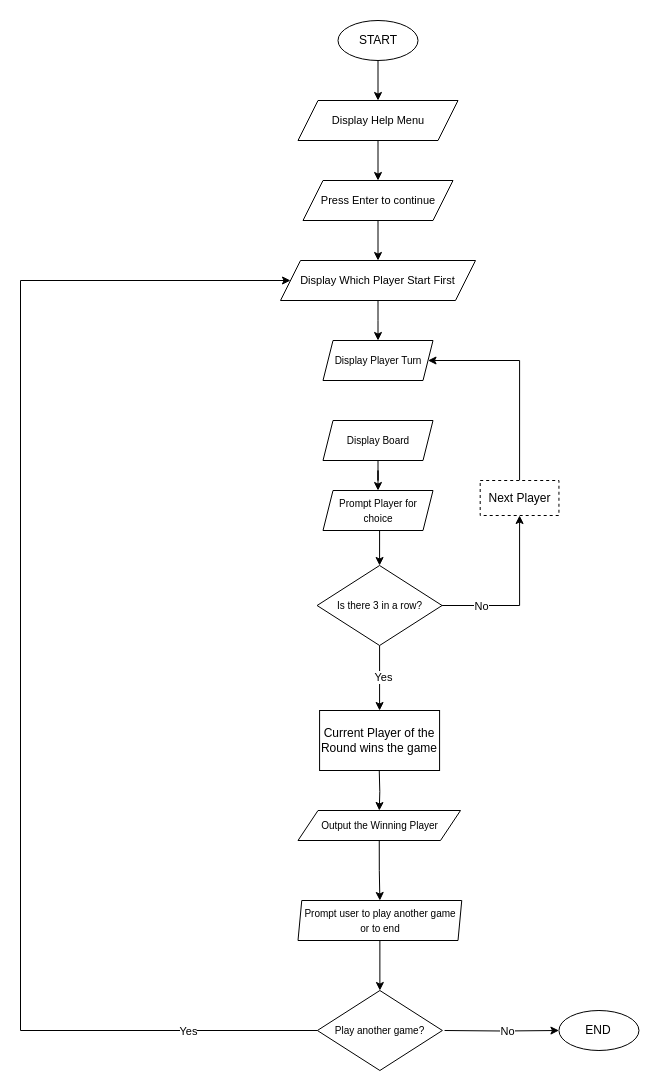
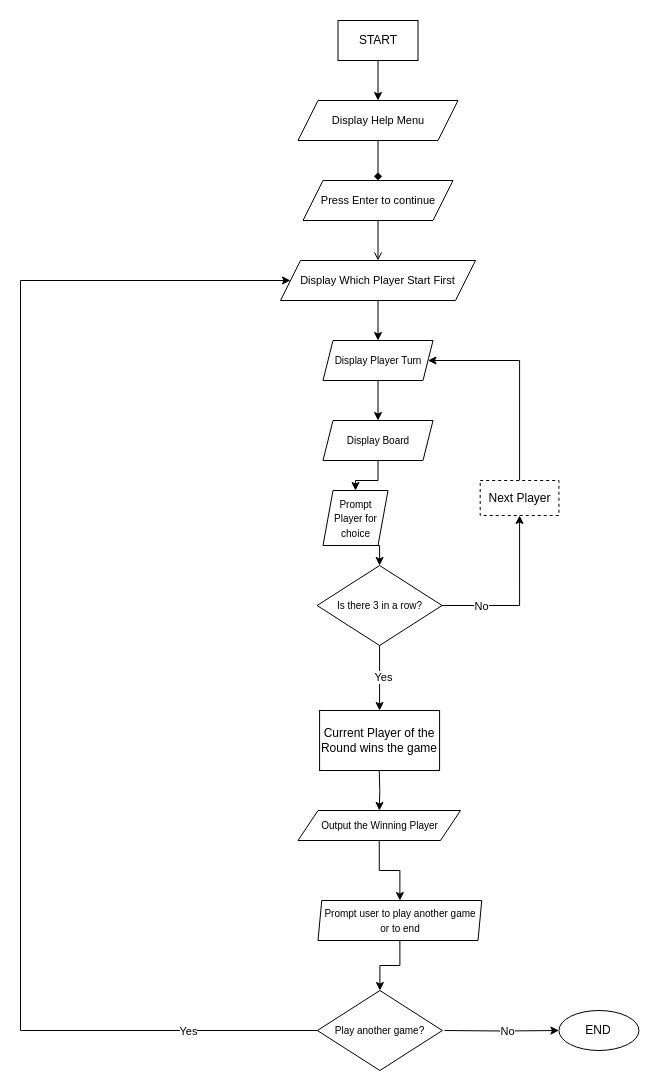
(378, 41) -> (378, 41)
(378, 172) -> (378, 171)
(378, 252) -> (378, 254)
none -> (378, 397)
(378, 511) -> (356, 518)
(380, 921) -> (400, 921)
